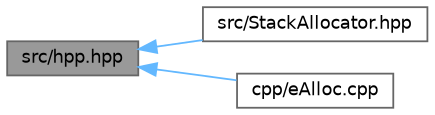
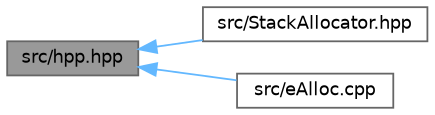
(315, 91) -> (315, 91)
